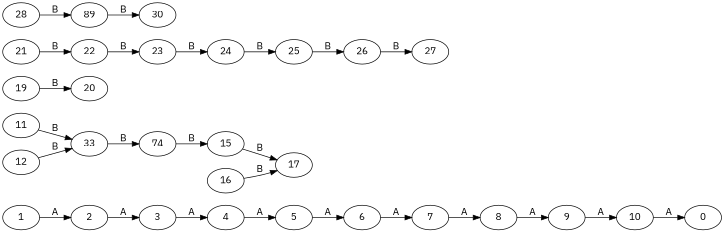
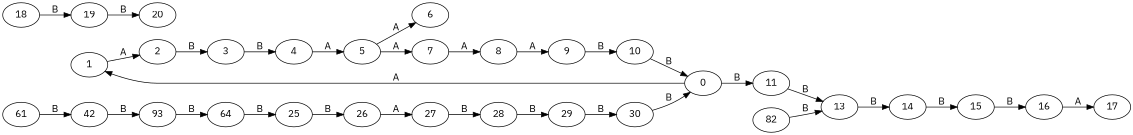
none -> (21, 15)
(89, 15) -> (567, 115)
(396, 47) -> (396, 109)
(21, 52) -> (21, 115)
(89, 52) -> (89, 115)
(158, 52) -> (158, 115)
(226, 52) -> (226, 115)
none -> (398, 83)
none -> (734, 83)
none -> (669, 105)
none -> (461, 115)
(89, 144) -> (839, 107)
(158, 144) -> (908, 107)
(256, 153) -> (1006, 107)
(21, 162) -> (771, 120)
(260, 169) -> (1078, 102)
(123, 212) -> (192, 47)
(192, 212) -> (260, 47)
(601, 212) -> (601, 47)
(669, 212) -> (669, 62)
(393, 218) -> (393, 52)
